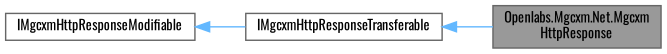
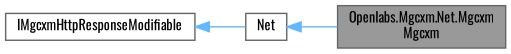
(344, 27) -> (266, 27)
(577, 27) -> (422, 27)
